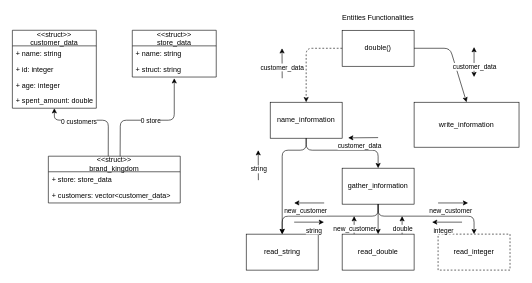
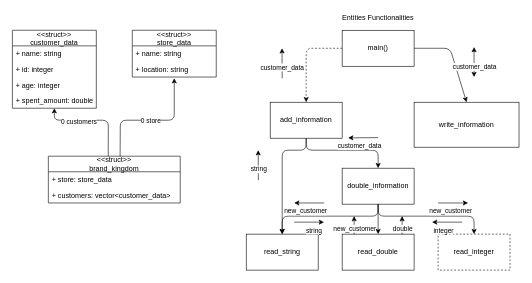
(378, 48) -> (378, 48)
(164, 70) -> (166, 70)
(306, 120) -> (306, 120)
(378, 186) -> (378, 186)
